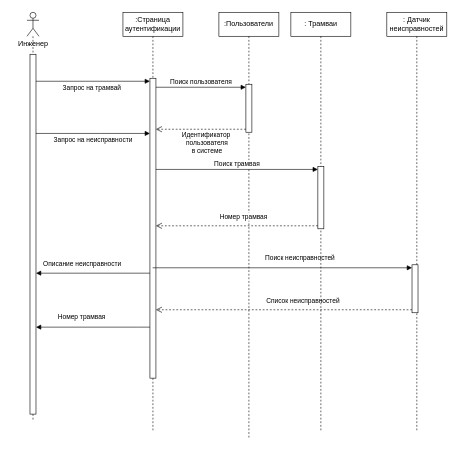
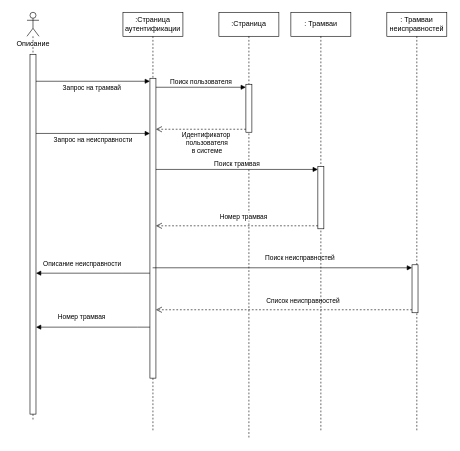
(249, 24) -> (249, 24)
(417, 24) -> (417, 24)
(33, 44) -> (33, 44)
